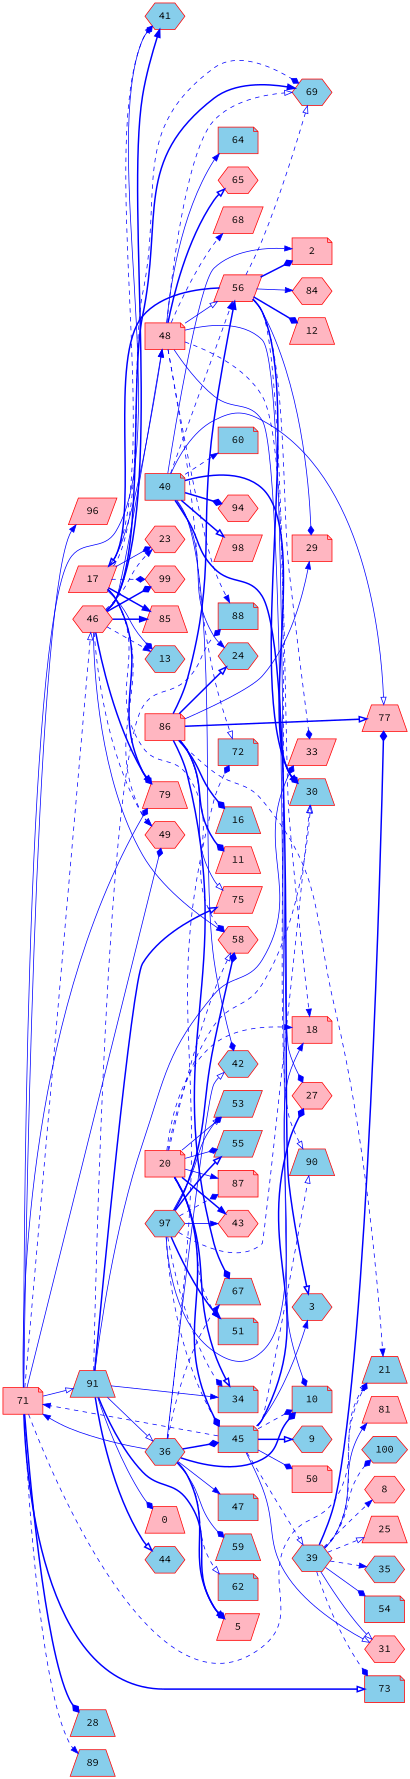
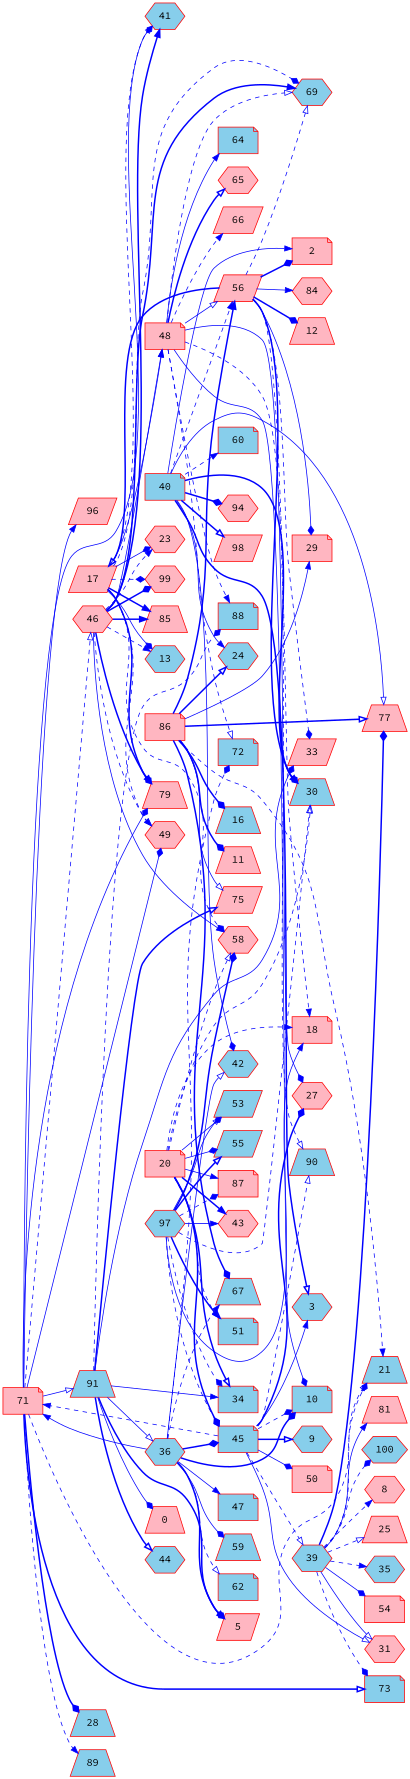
(238, 220) -> (238, 220)
(385, 1609) -> (385, 1609)
